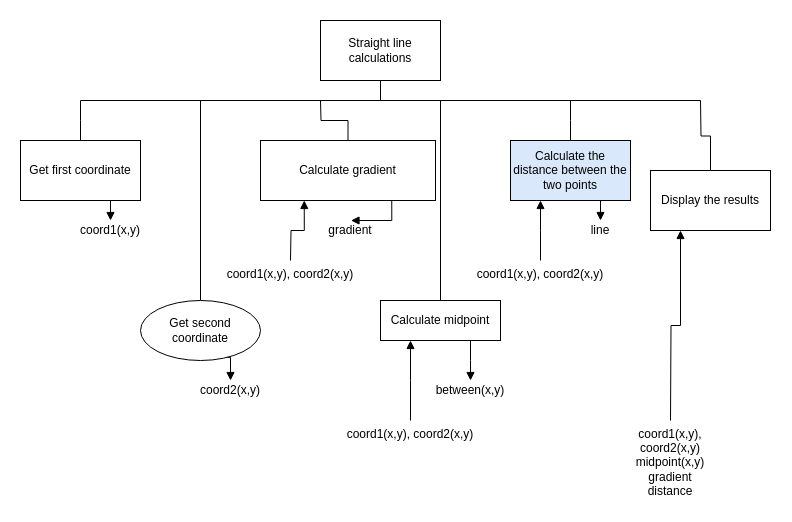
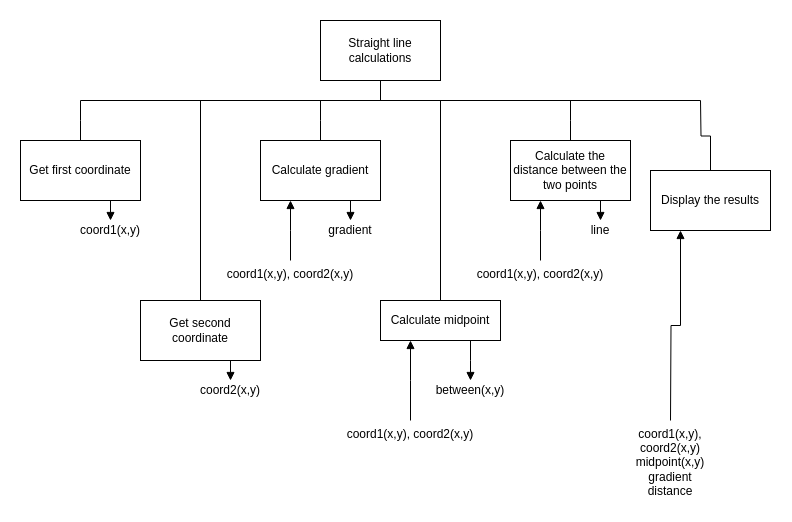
(348, 171) -> (321, 171)
(571, 171) -> (571, 171)
(201, 331) -> (201, 331)
